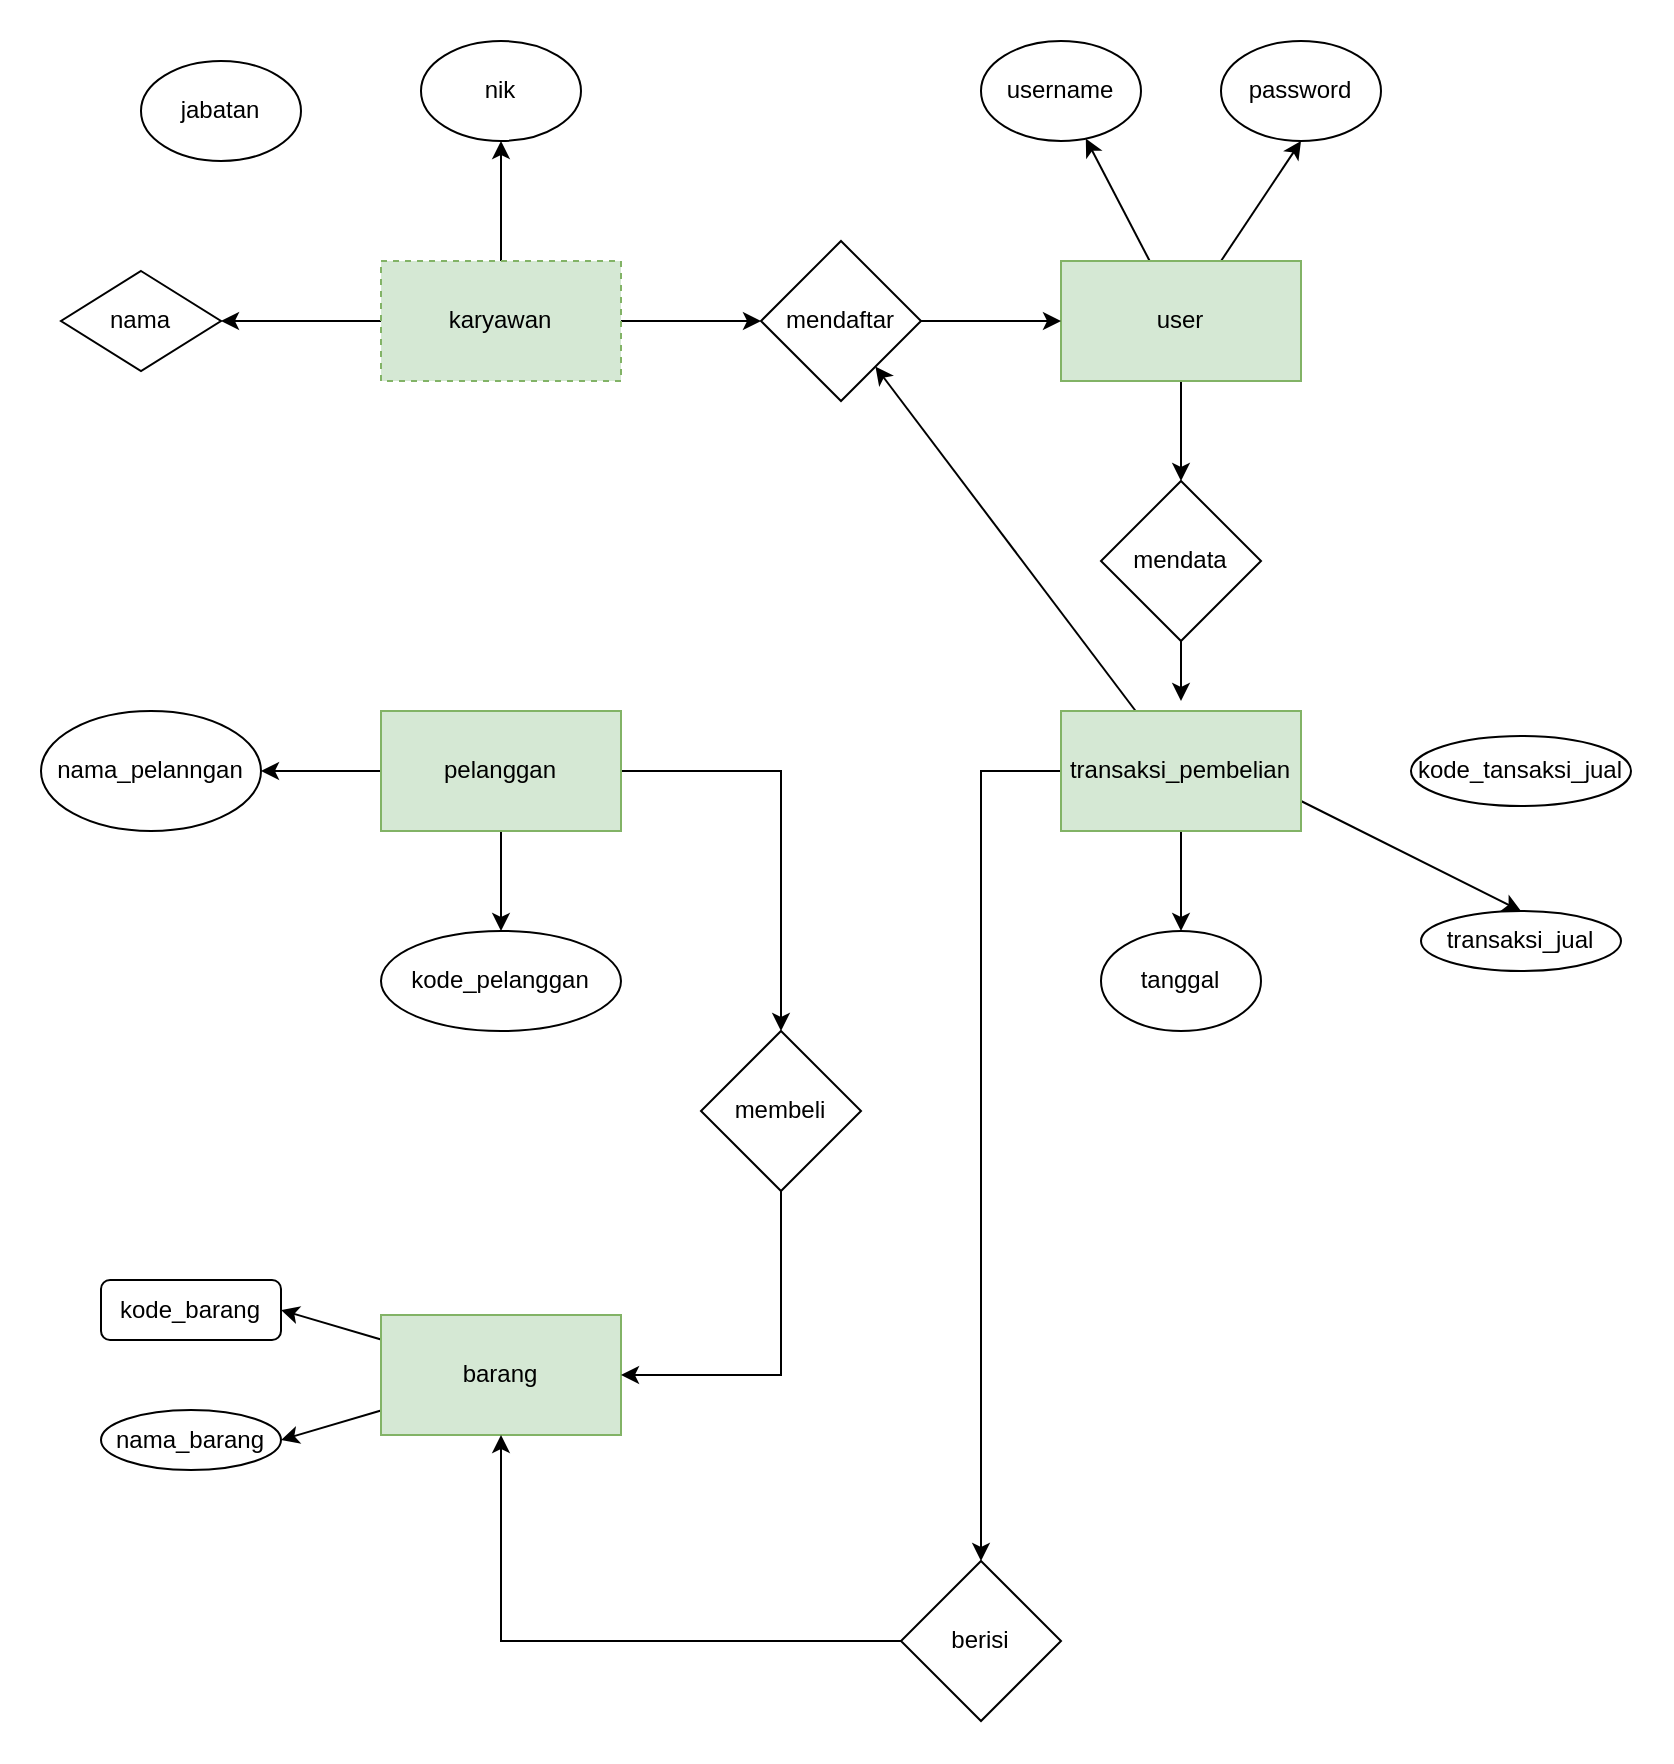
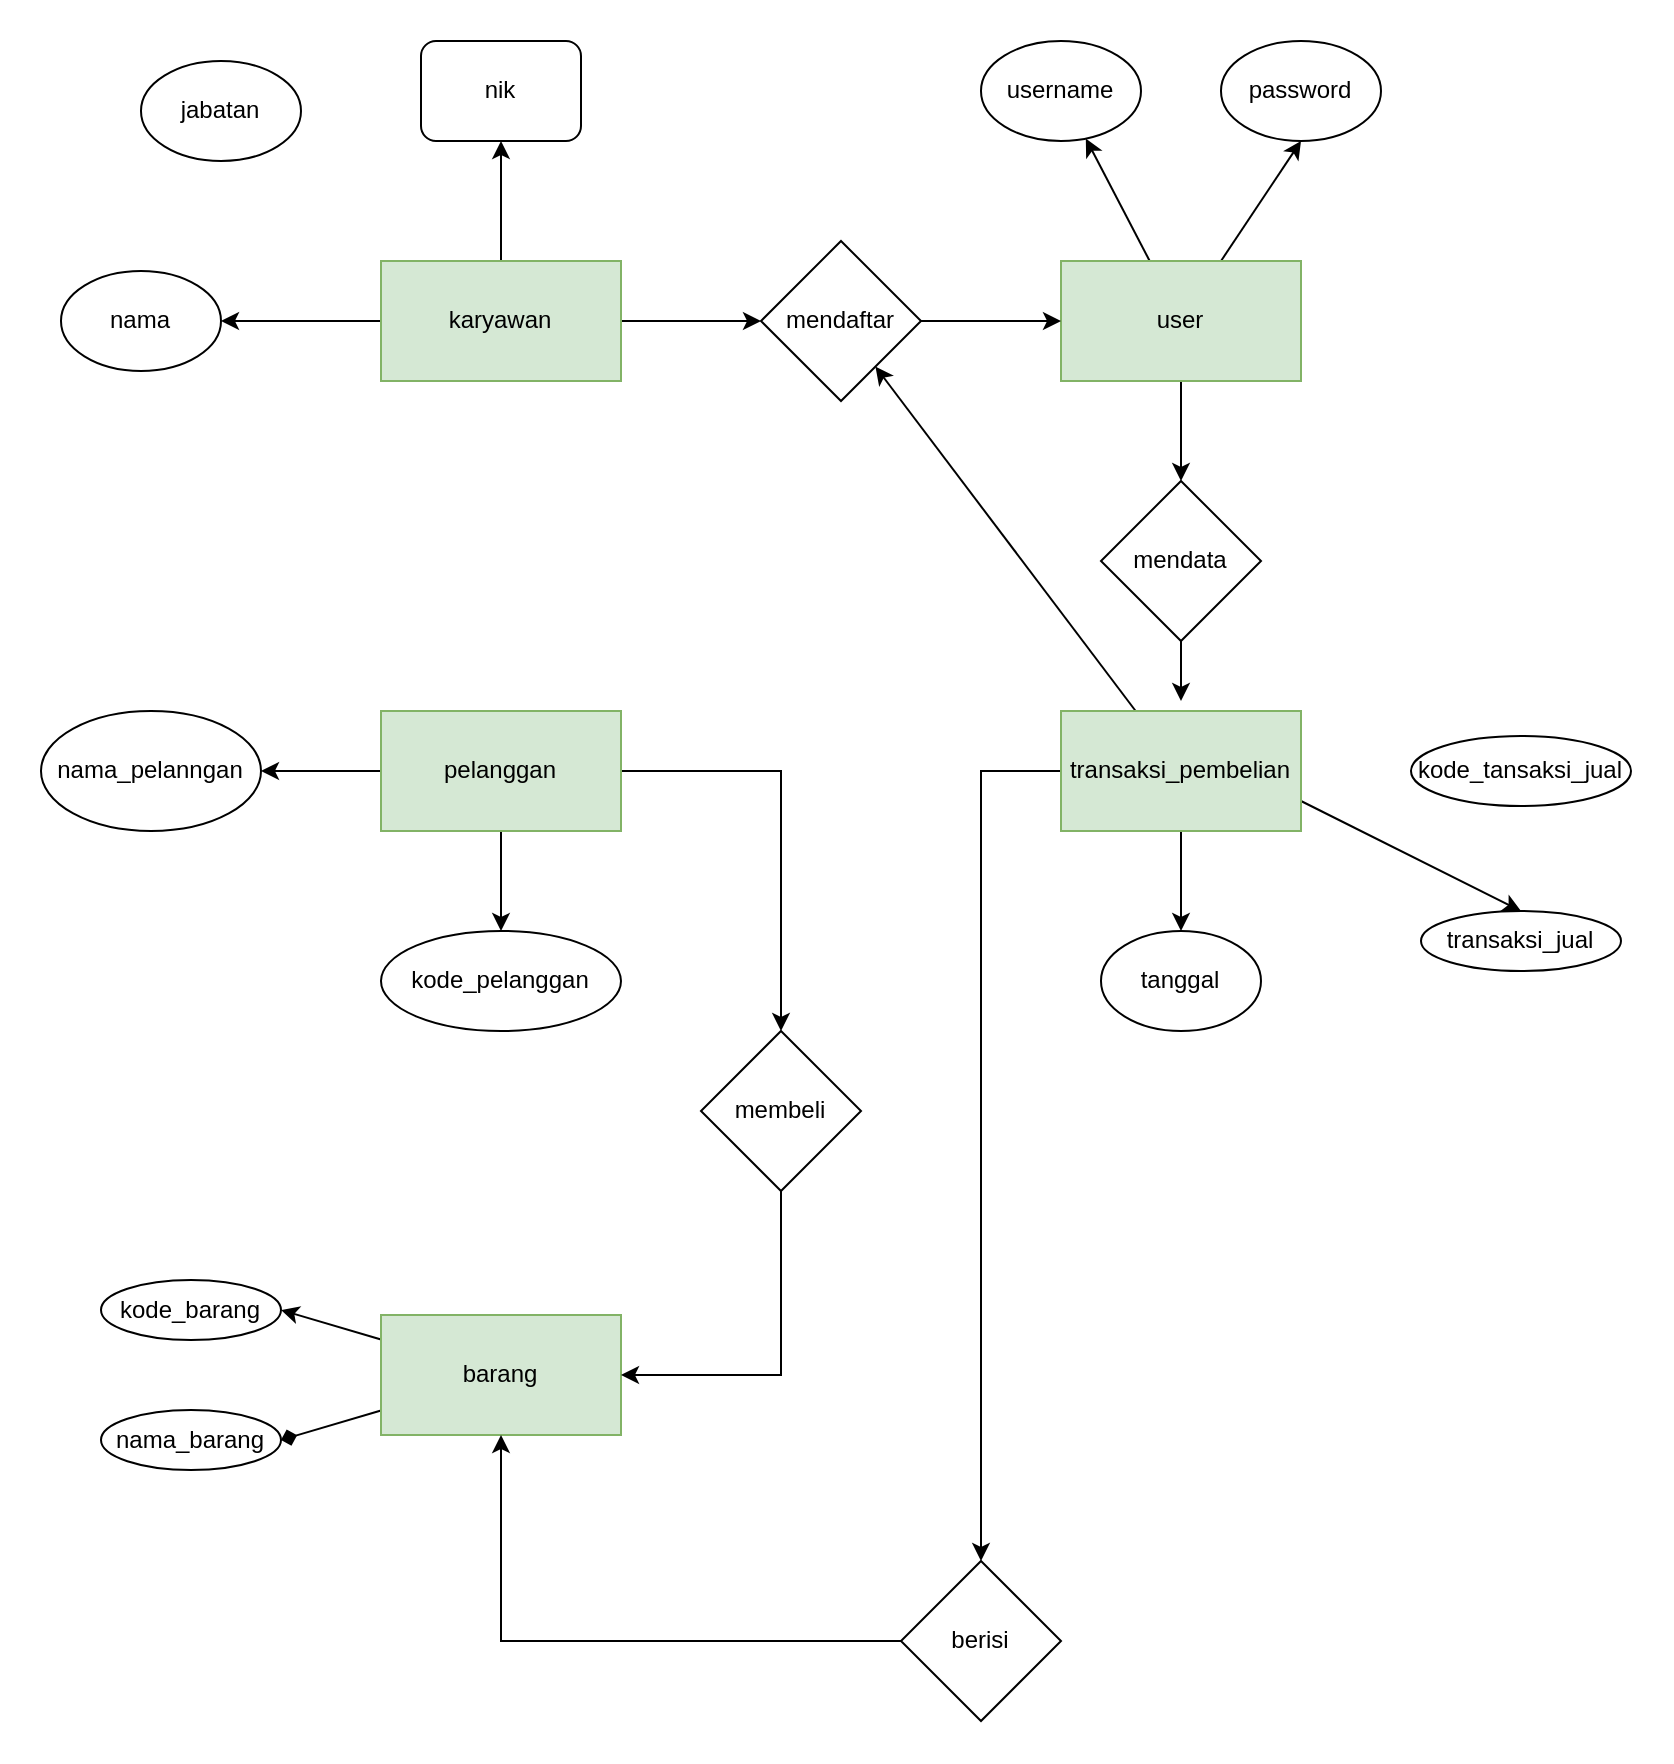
(501, 91) -> (501, 91)
(141, 321) -> (141, 321)
(501, 321) -> (501, 321)
(191, 1310) -> (191, 1310)
(295, 1436) -> (297, 1435)
